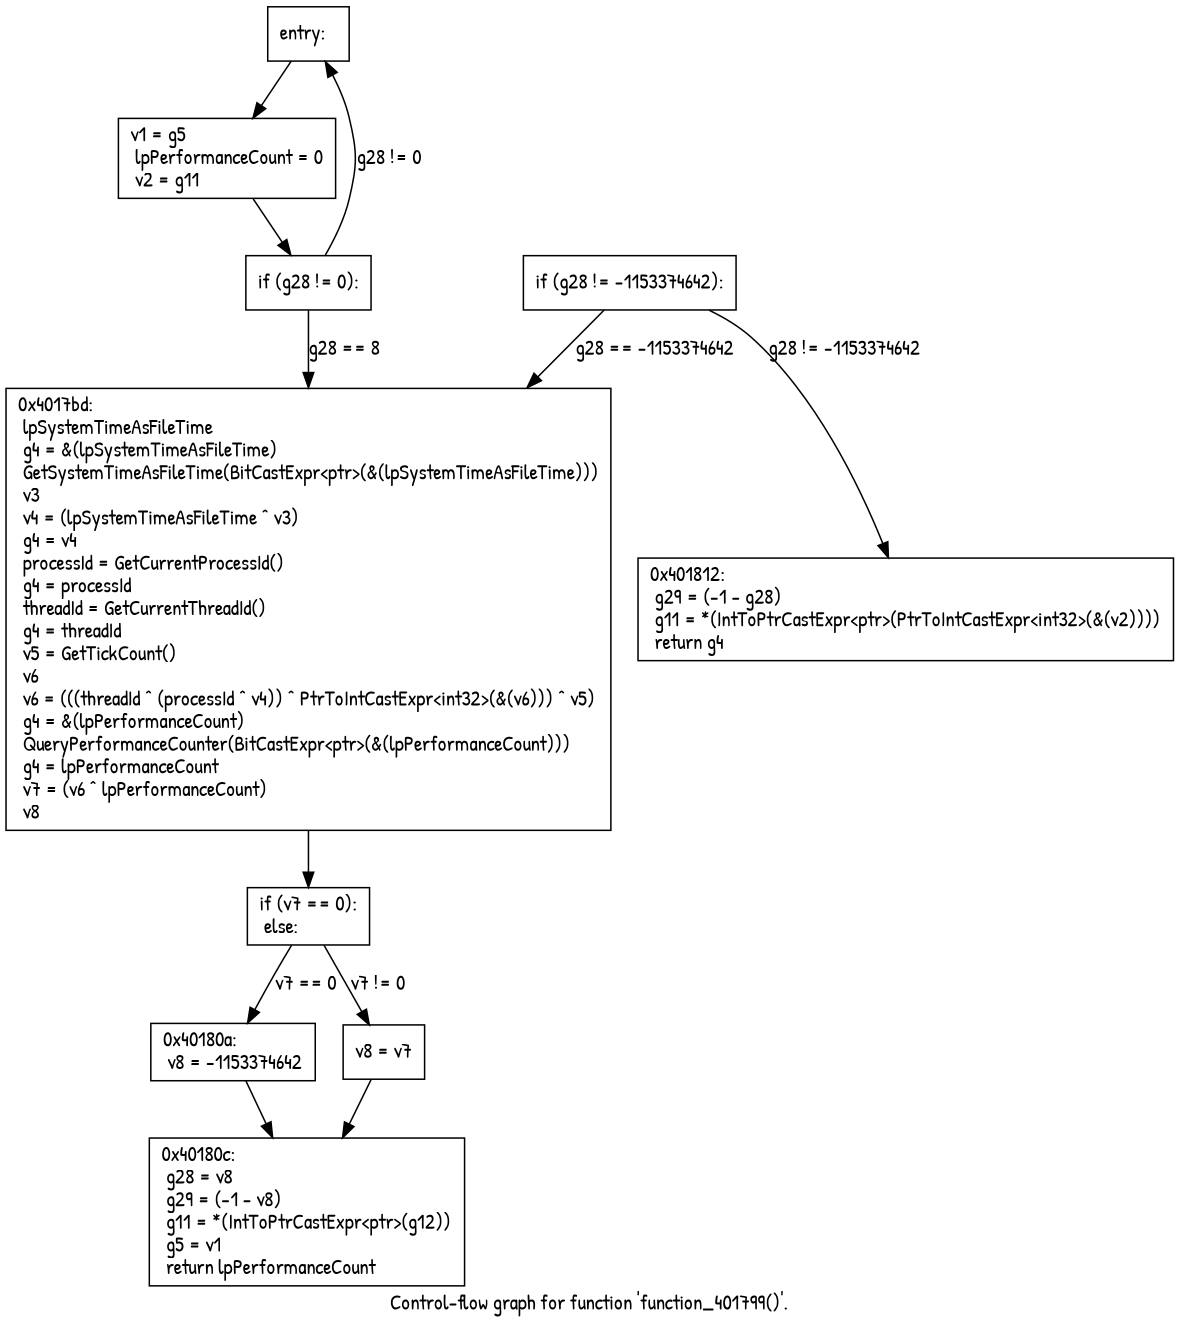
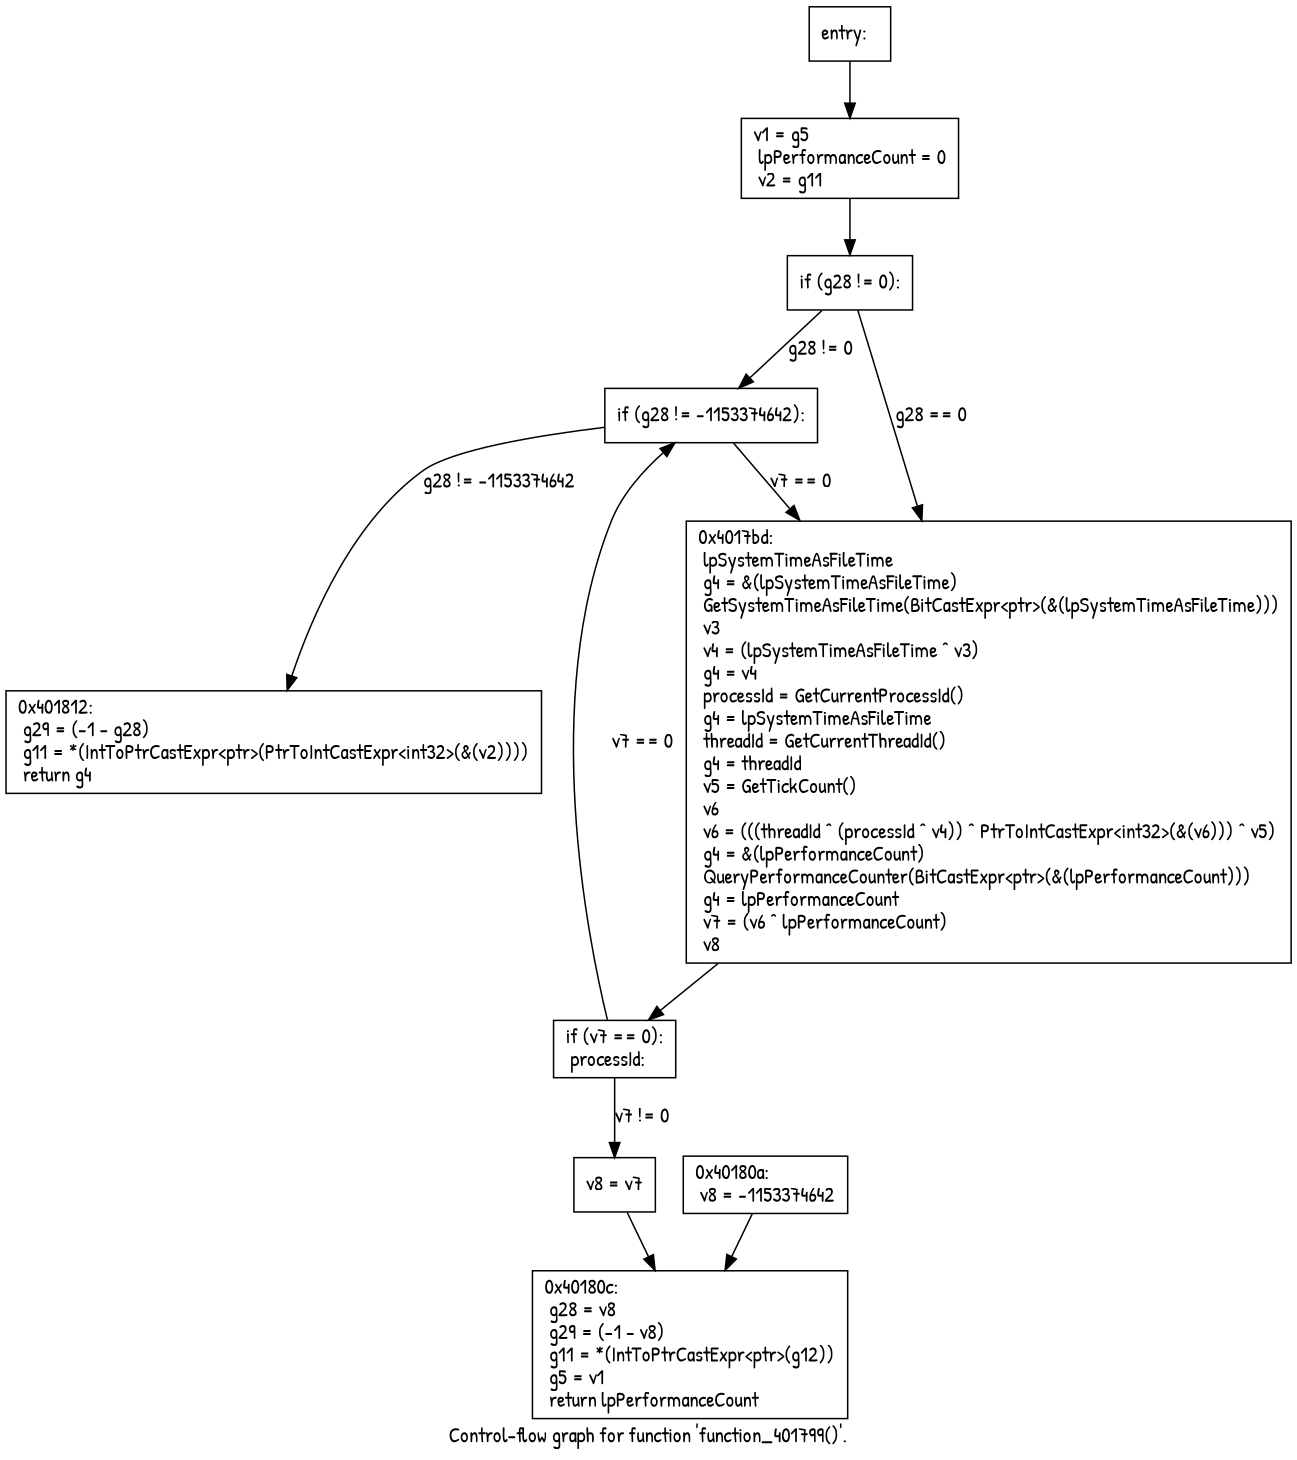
(355, 166) -> (786, 344)
(345, 349) -> (931, 416)
(655, 349) -> (801, 482)
(75, 586) -> (815, 719)
(279, 927) -> (606, 1060)
(273, 977) -> (574, 726)
